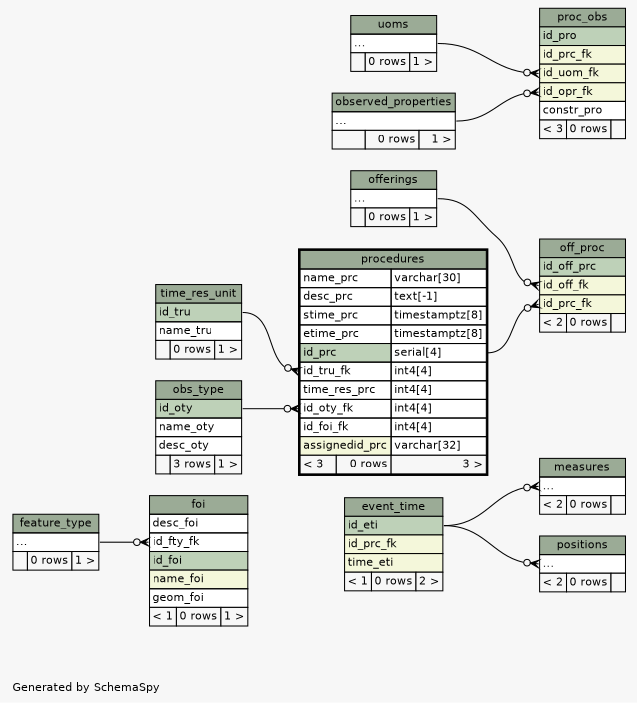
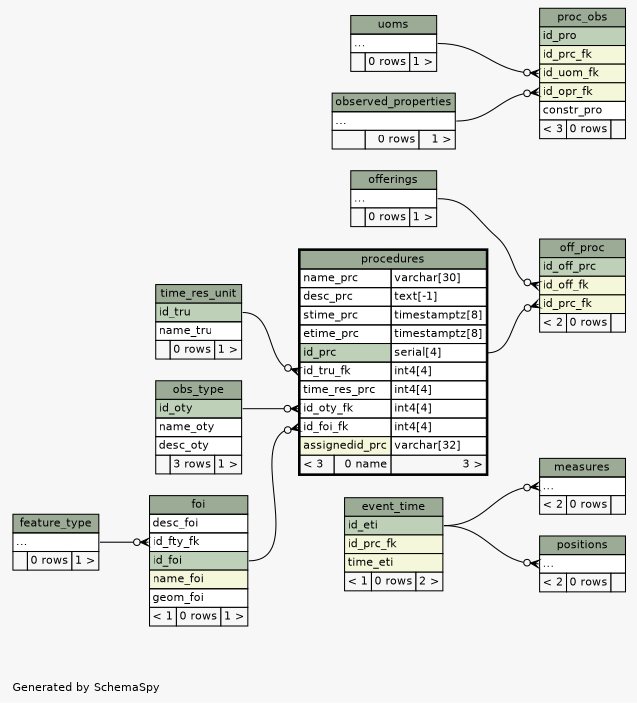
(369, 464) -> (366, 464)
none -> (275, 502)
